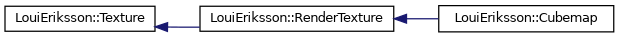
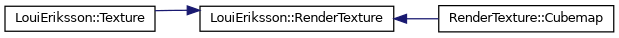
(526, 19) -> (526, 19)
(184, 27) -> (171, 10)
